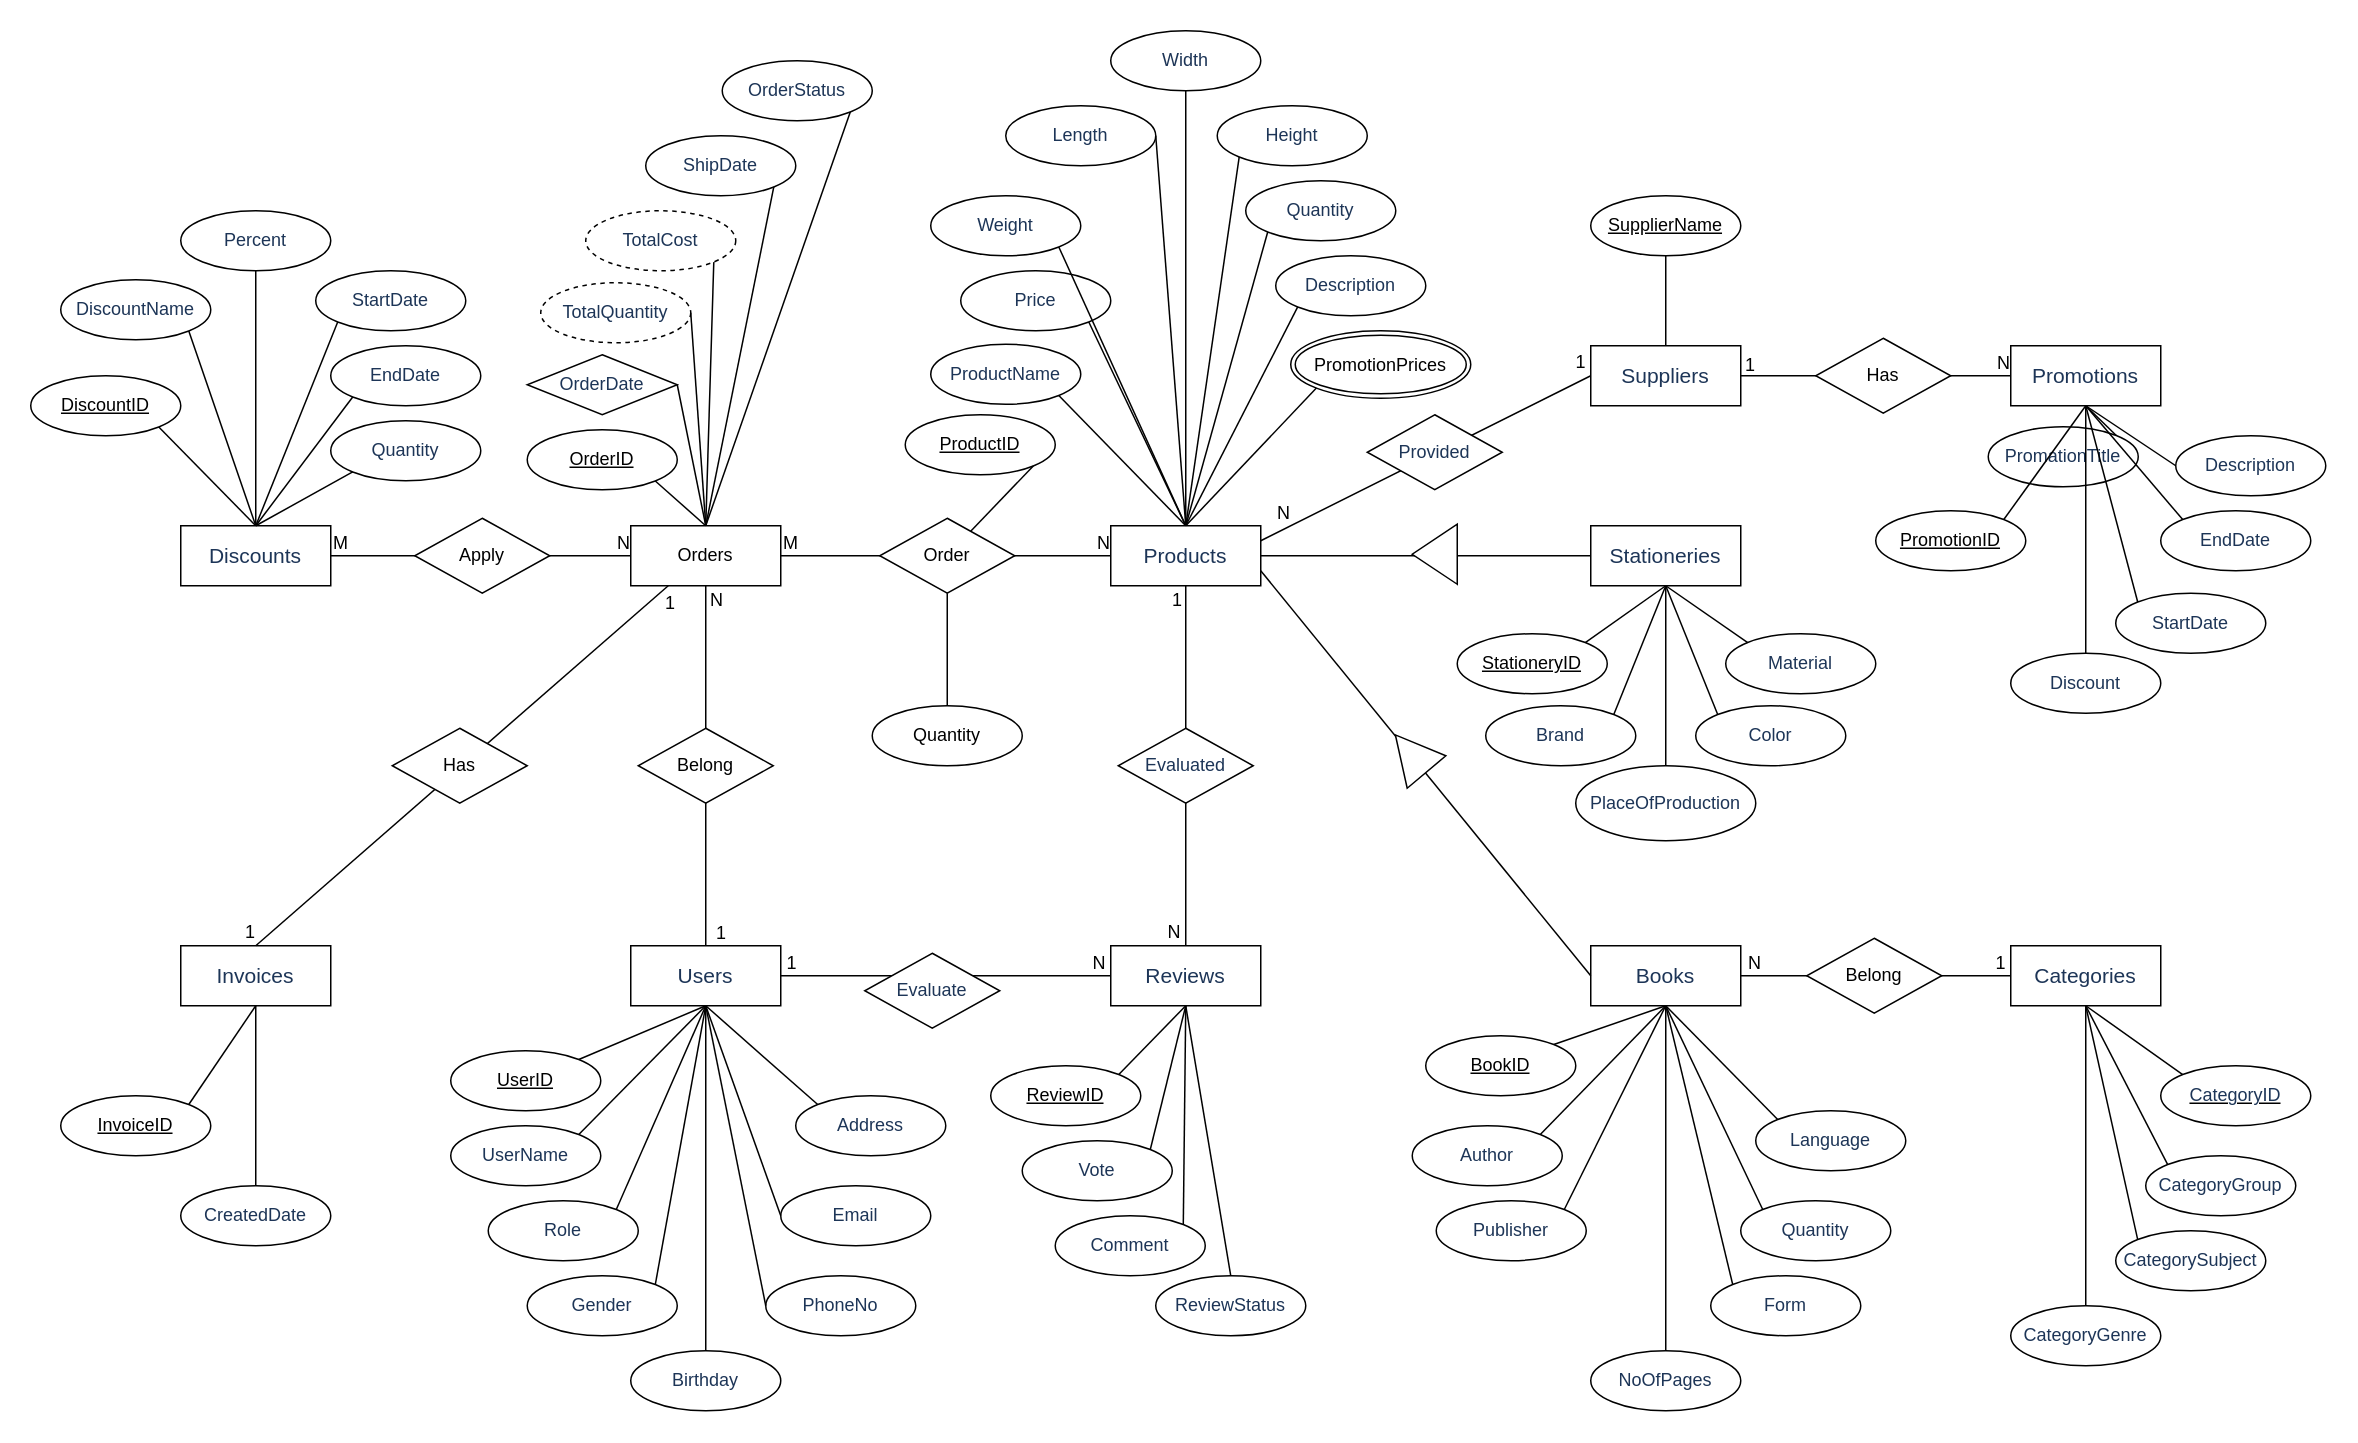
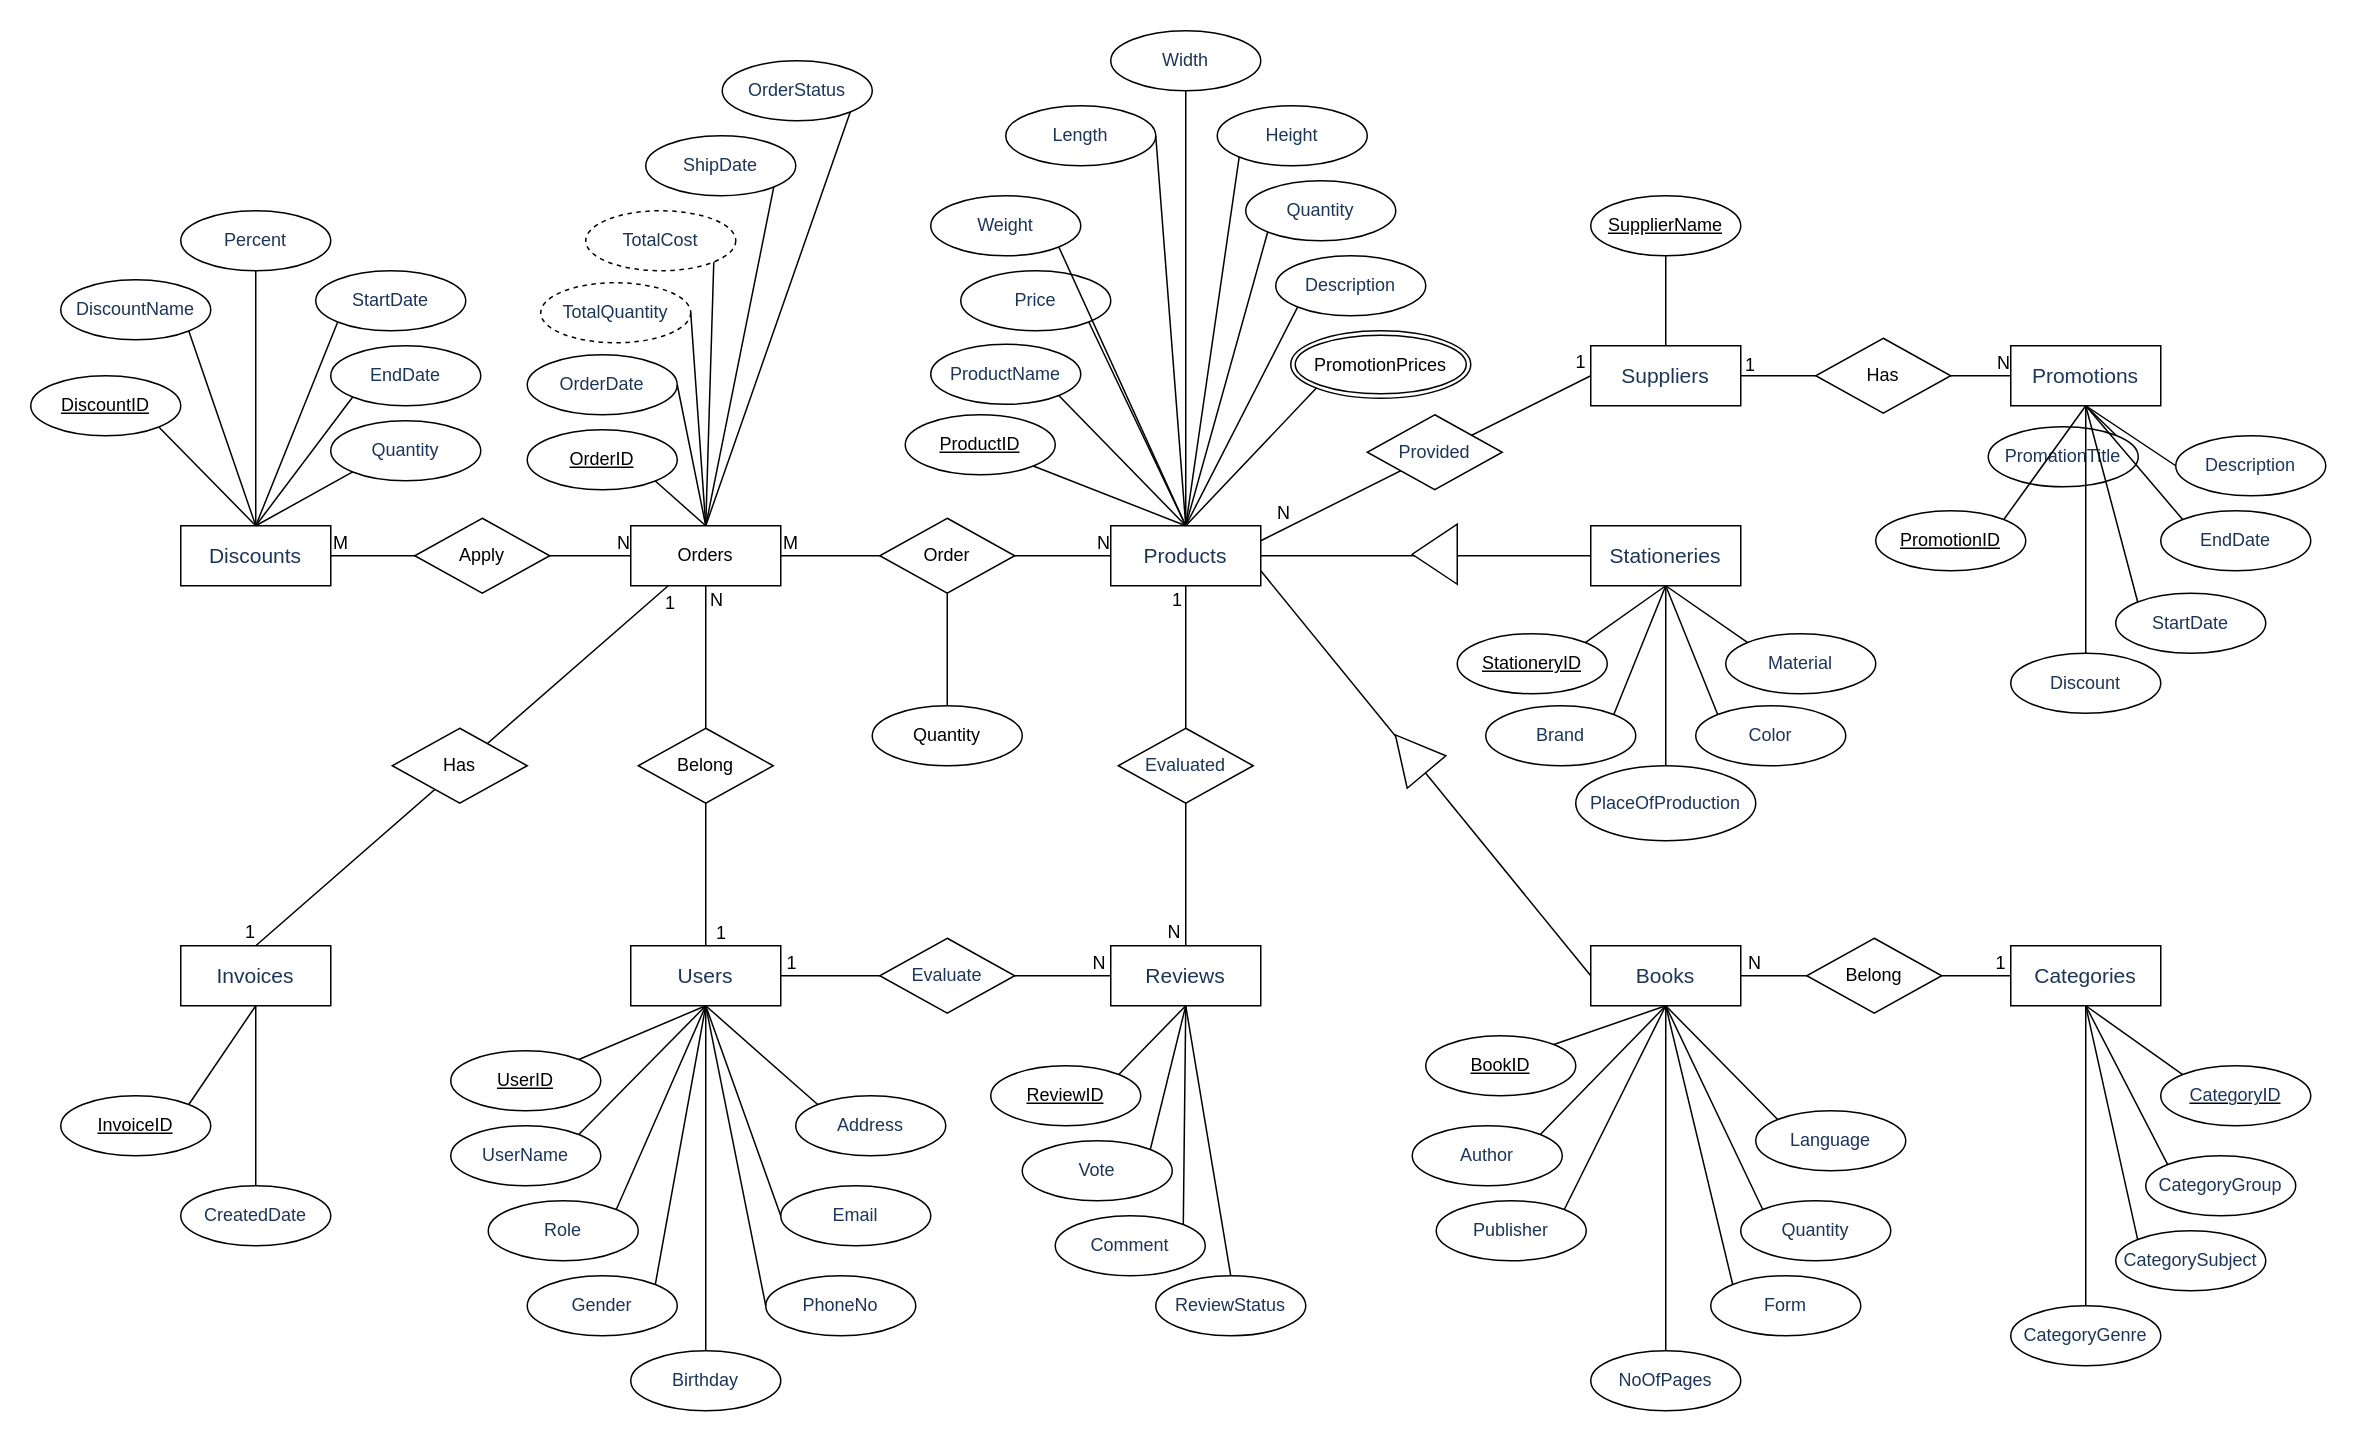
(602, 385) -> (602, 385)
(1002, 499) -> (1107, 495)
(932, 991) -> (947, 976)
